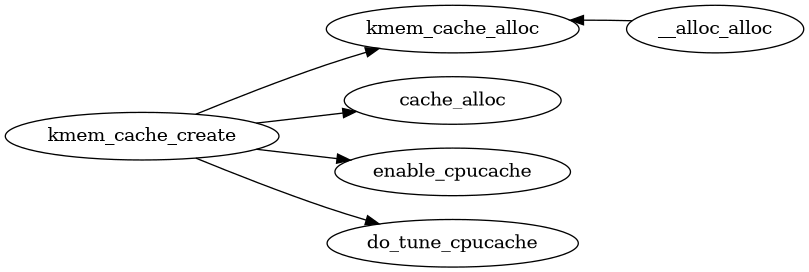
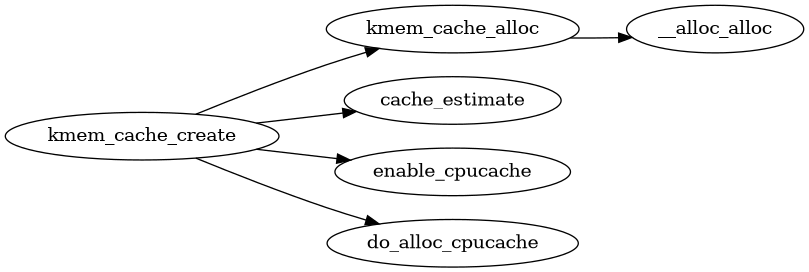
(608, 20) -> (594, 38)
(453, 100) -> (453, 100)
(453, 243) -> (453, 243)
